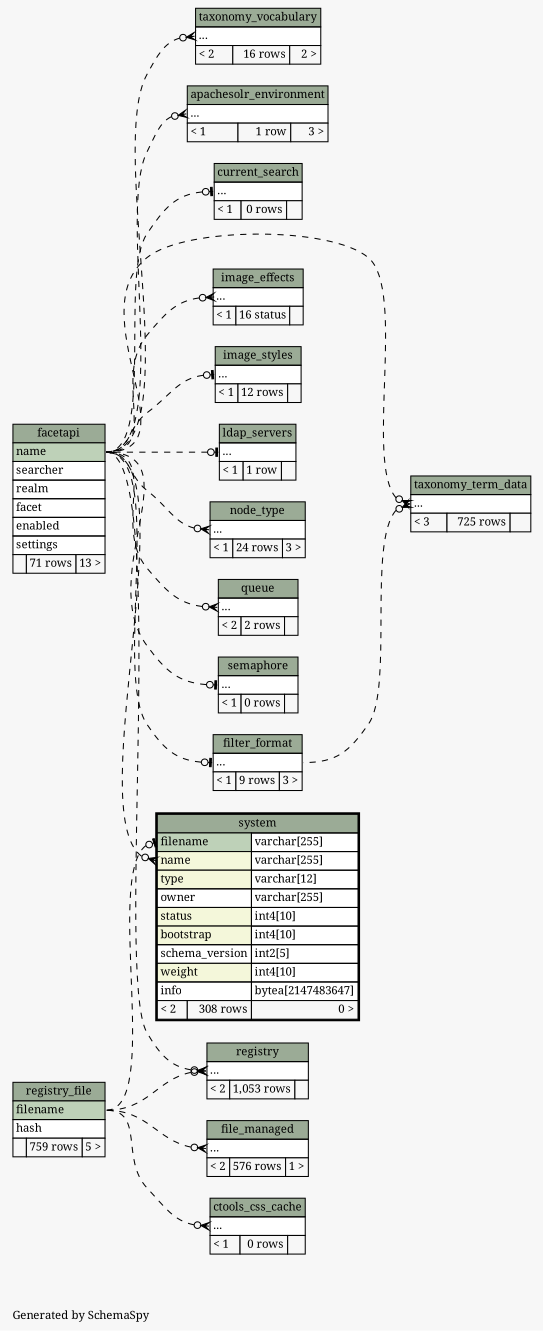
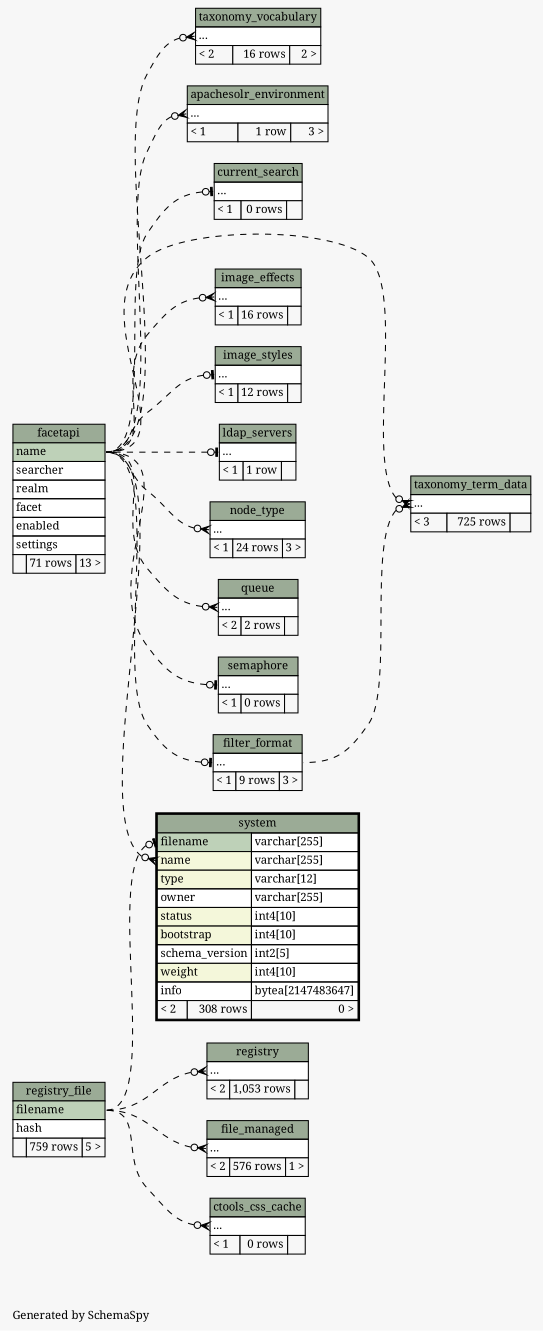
(263, 315) -> (263, 315)
(138, 769) -> none
